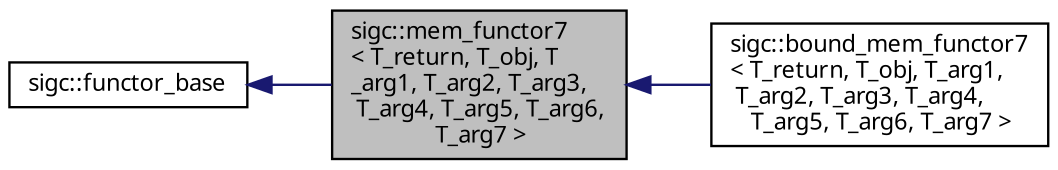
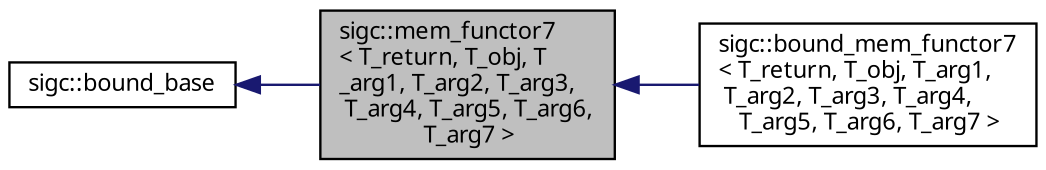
(128, 85) -> (122, 85)
